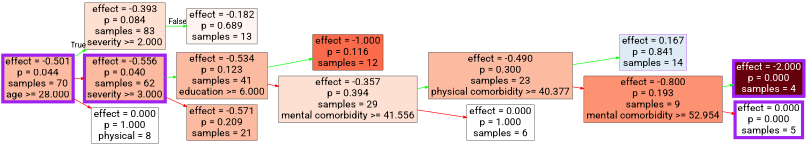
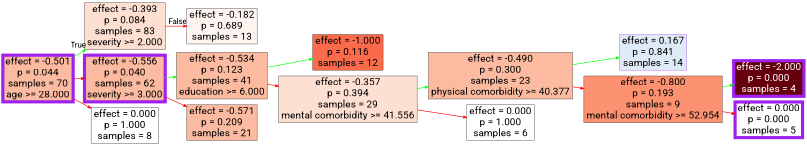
(174, 26) -> (174, 26)
(125, 125) -> (125, 125)
